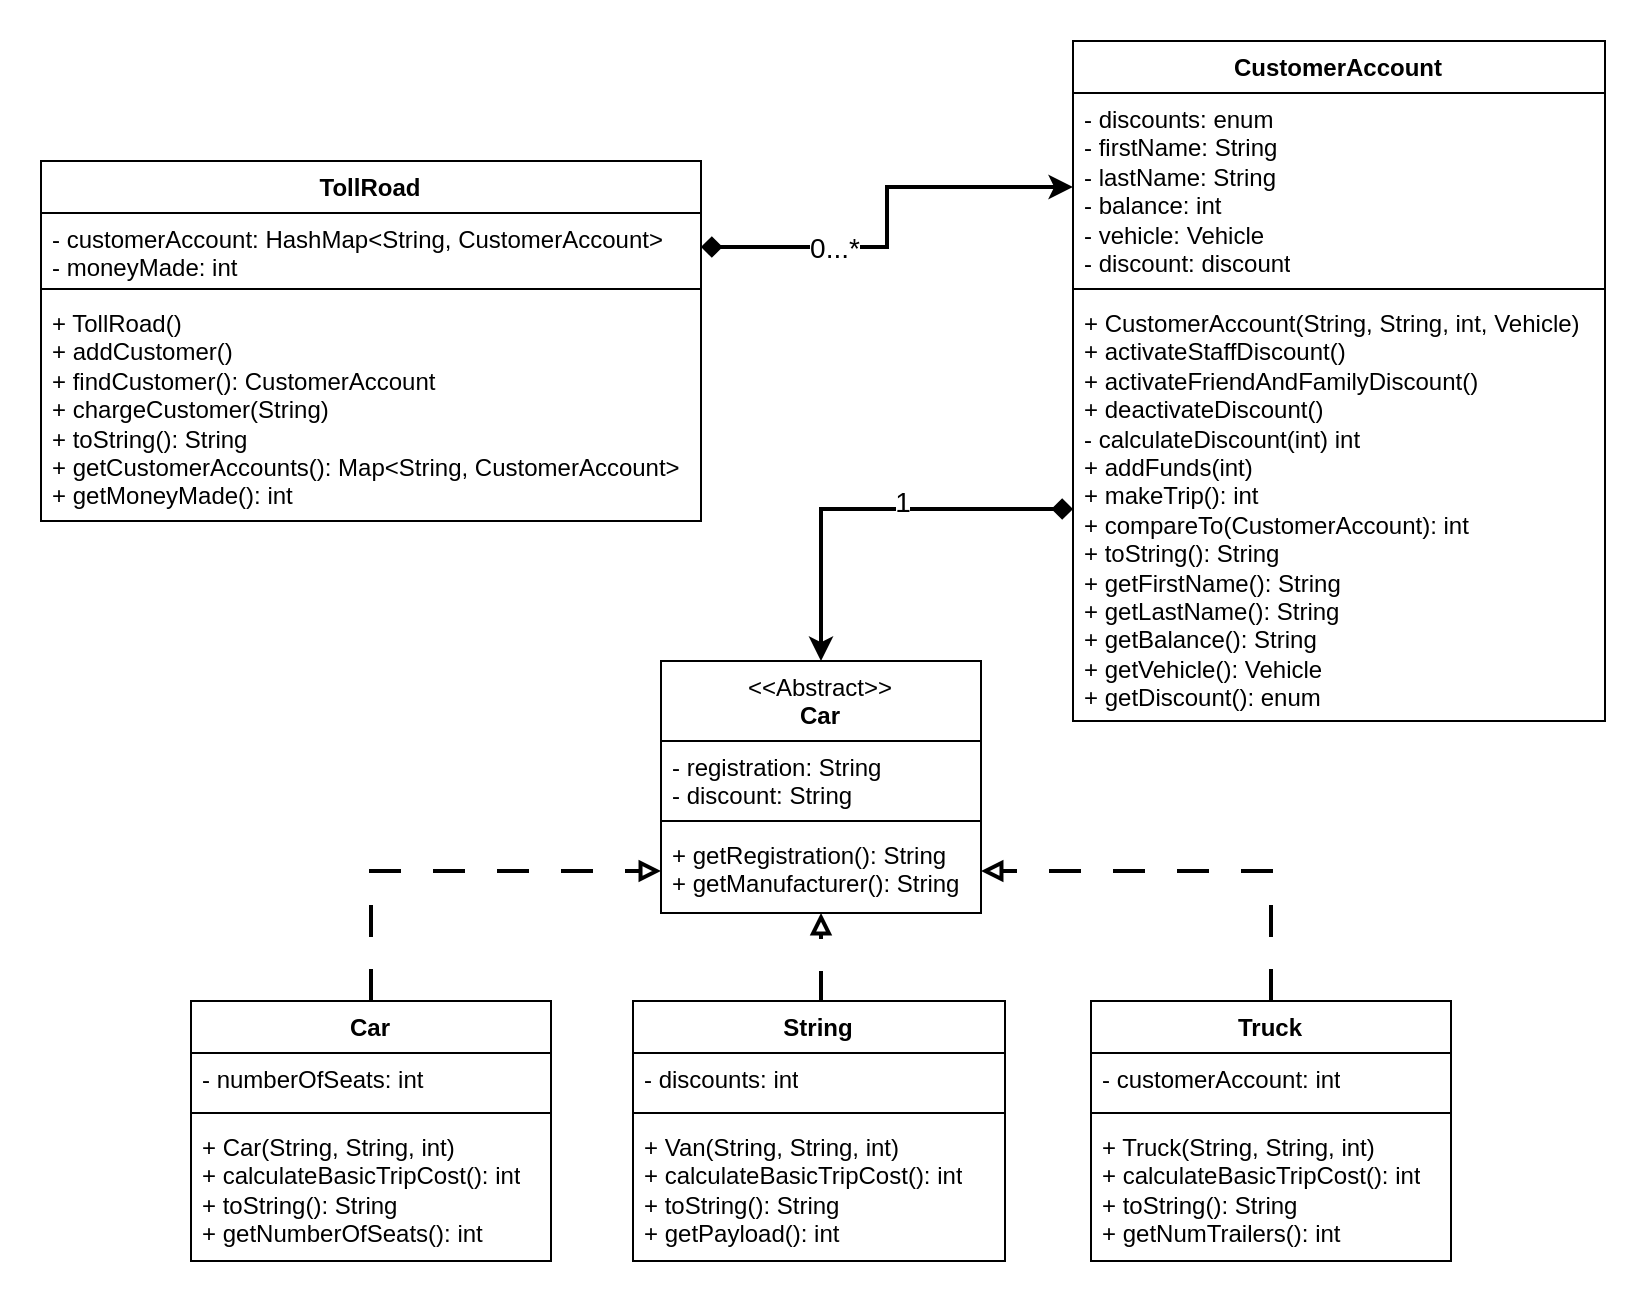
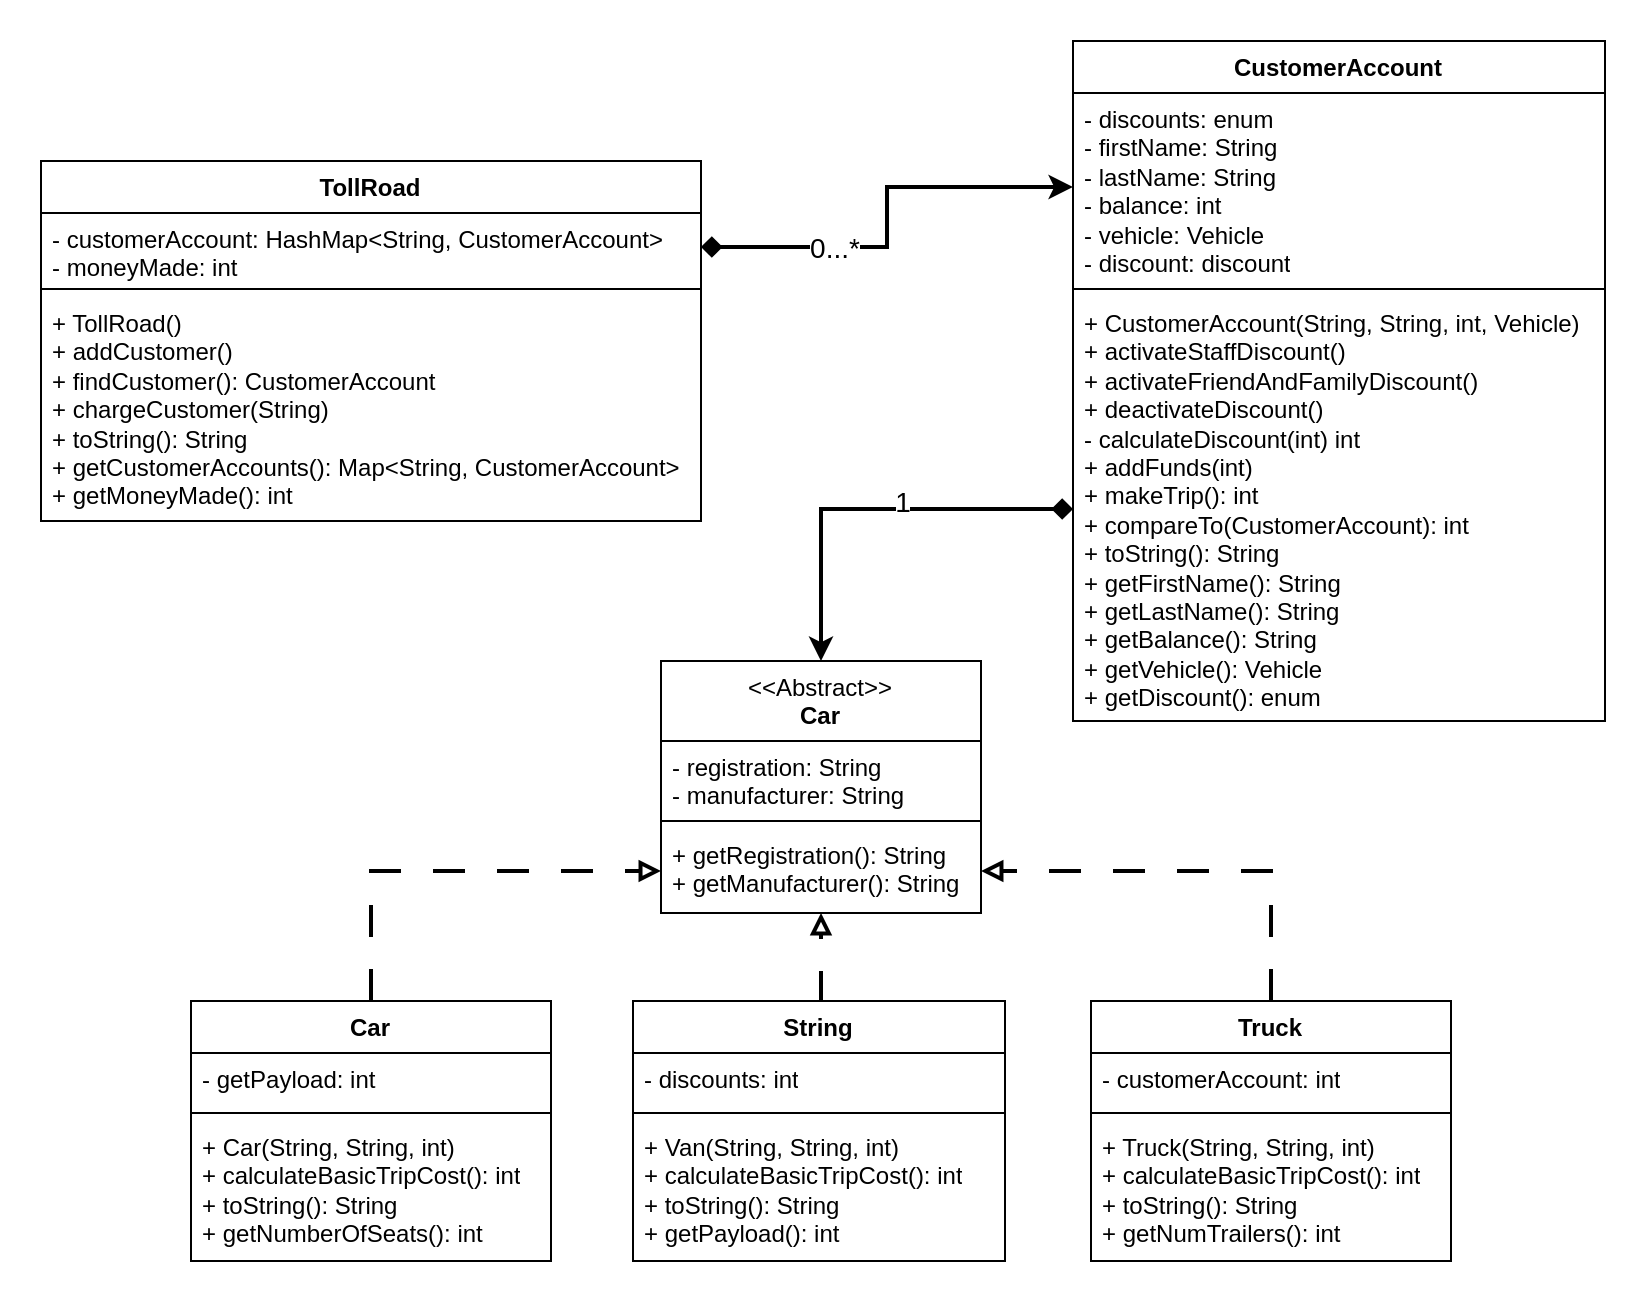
(802, 784) -> (808, 784)
(325, 1081) -> (302, 1081)
